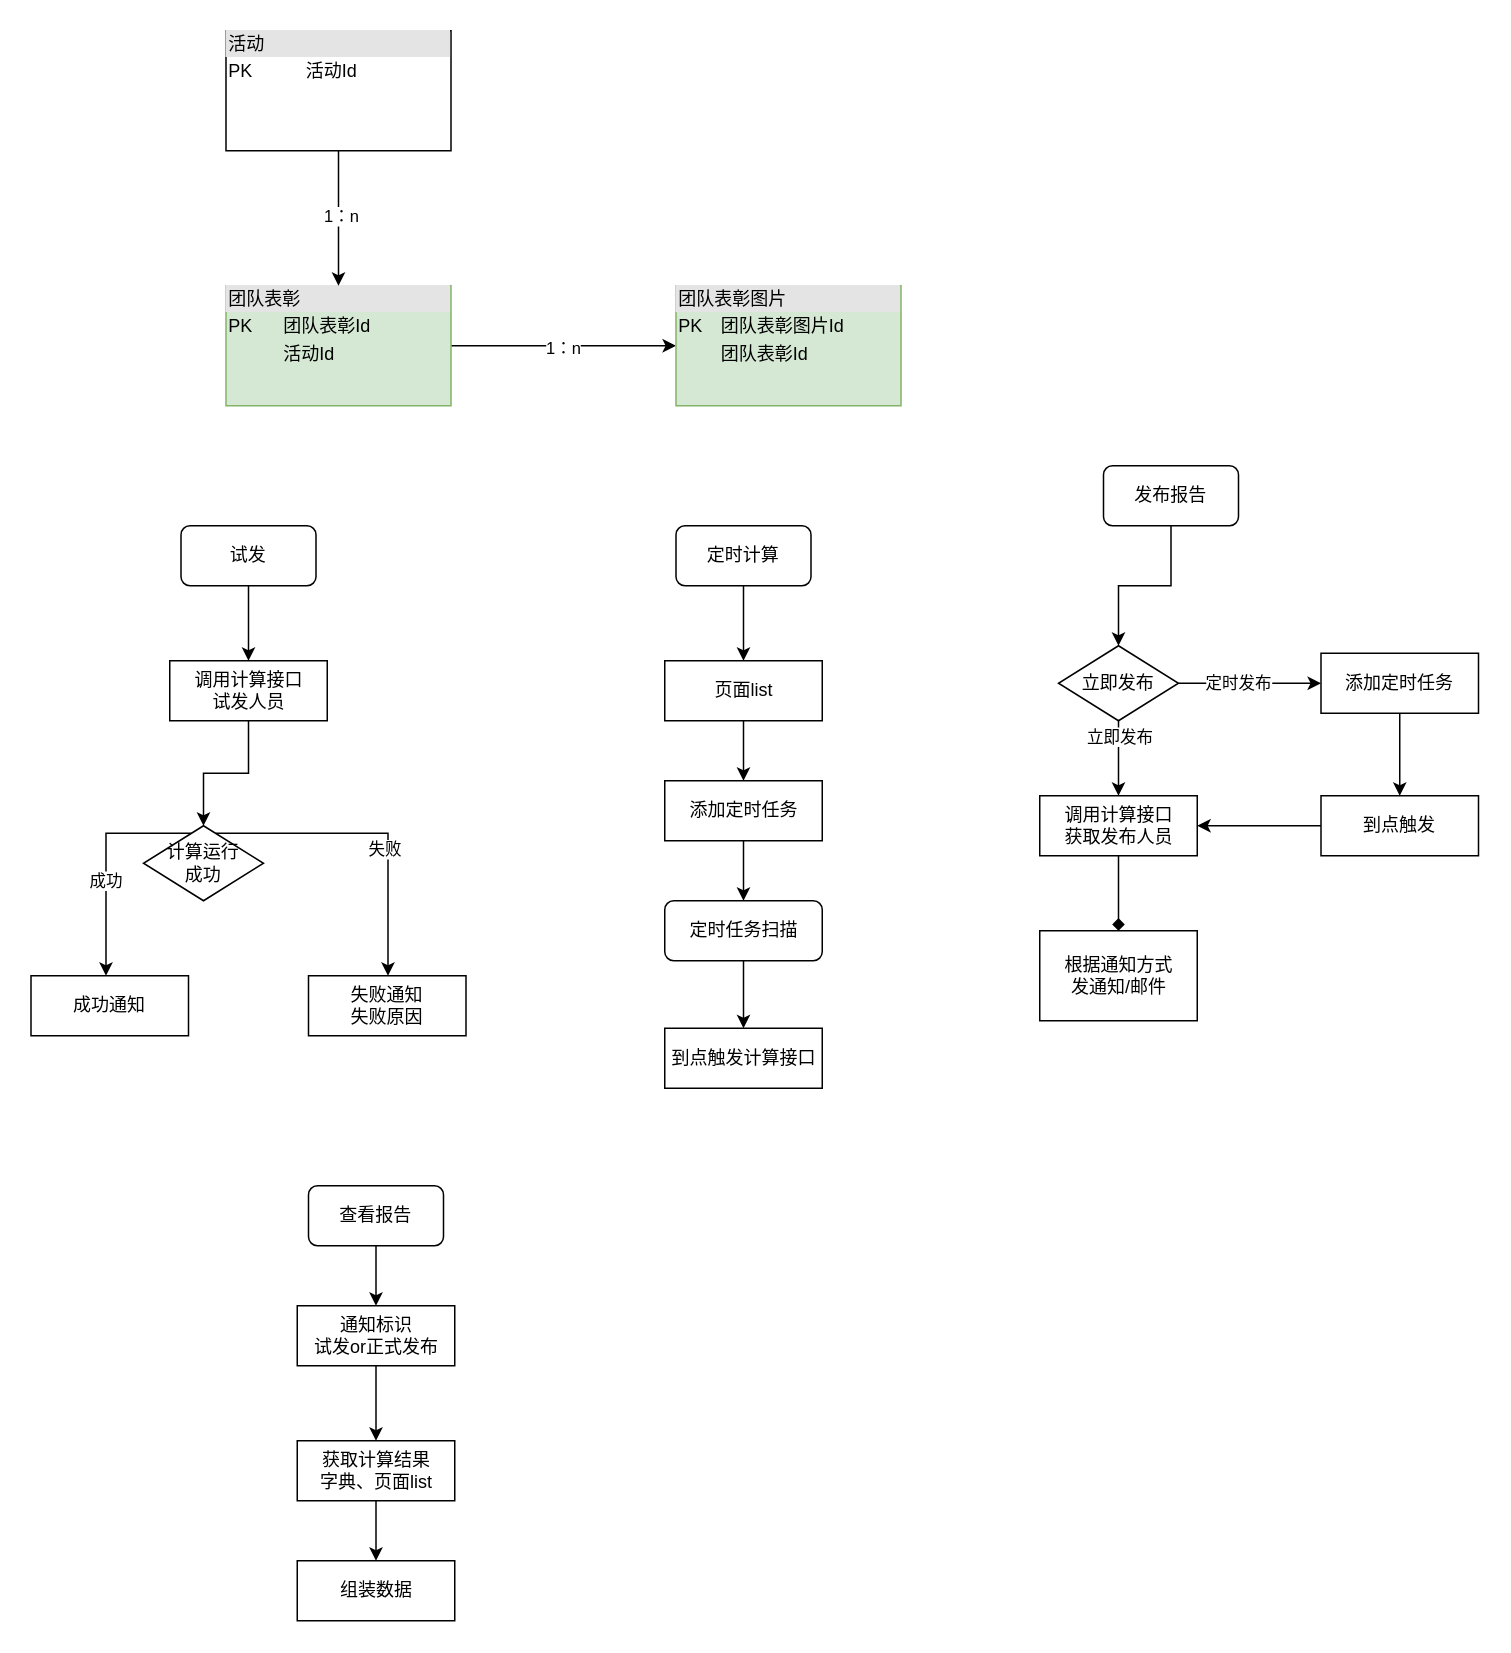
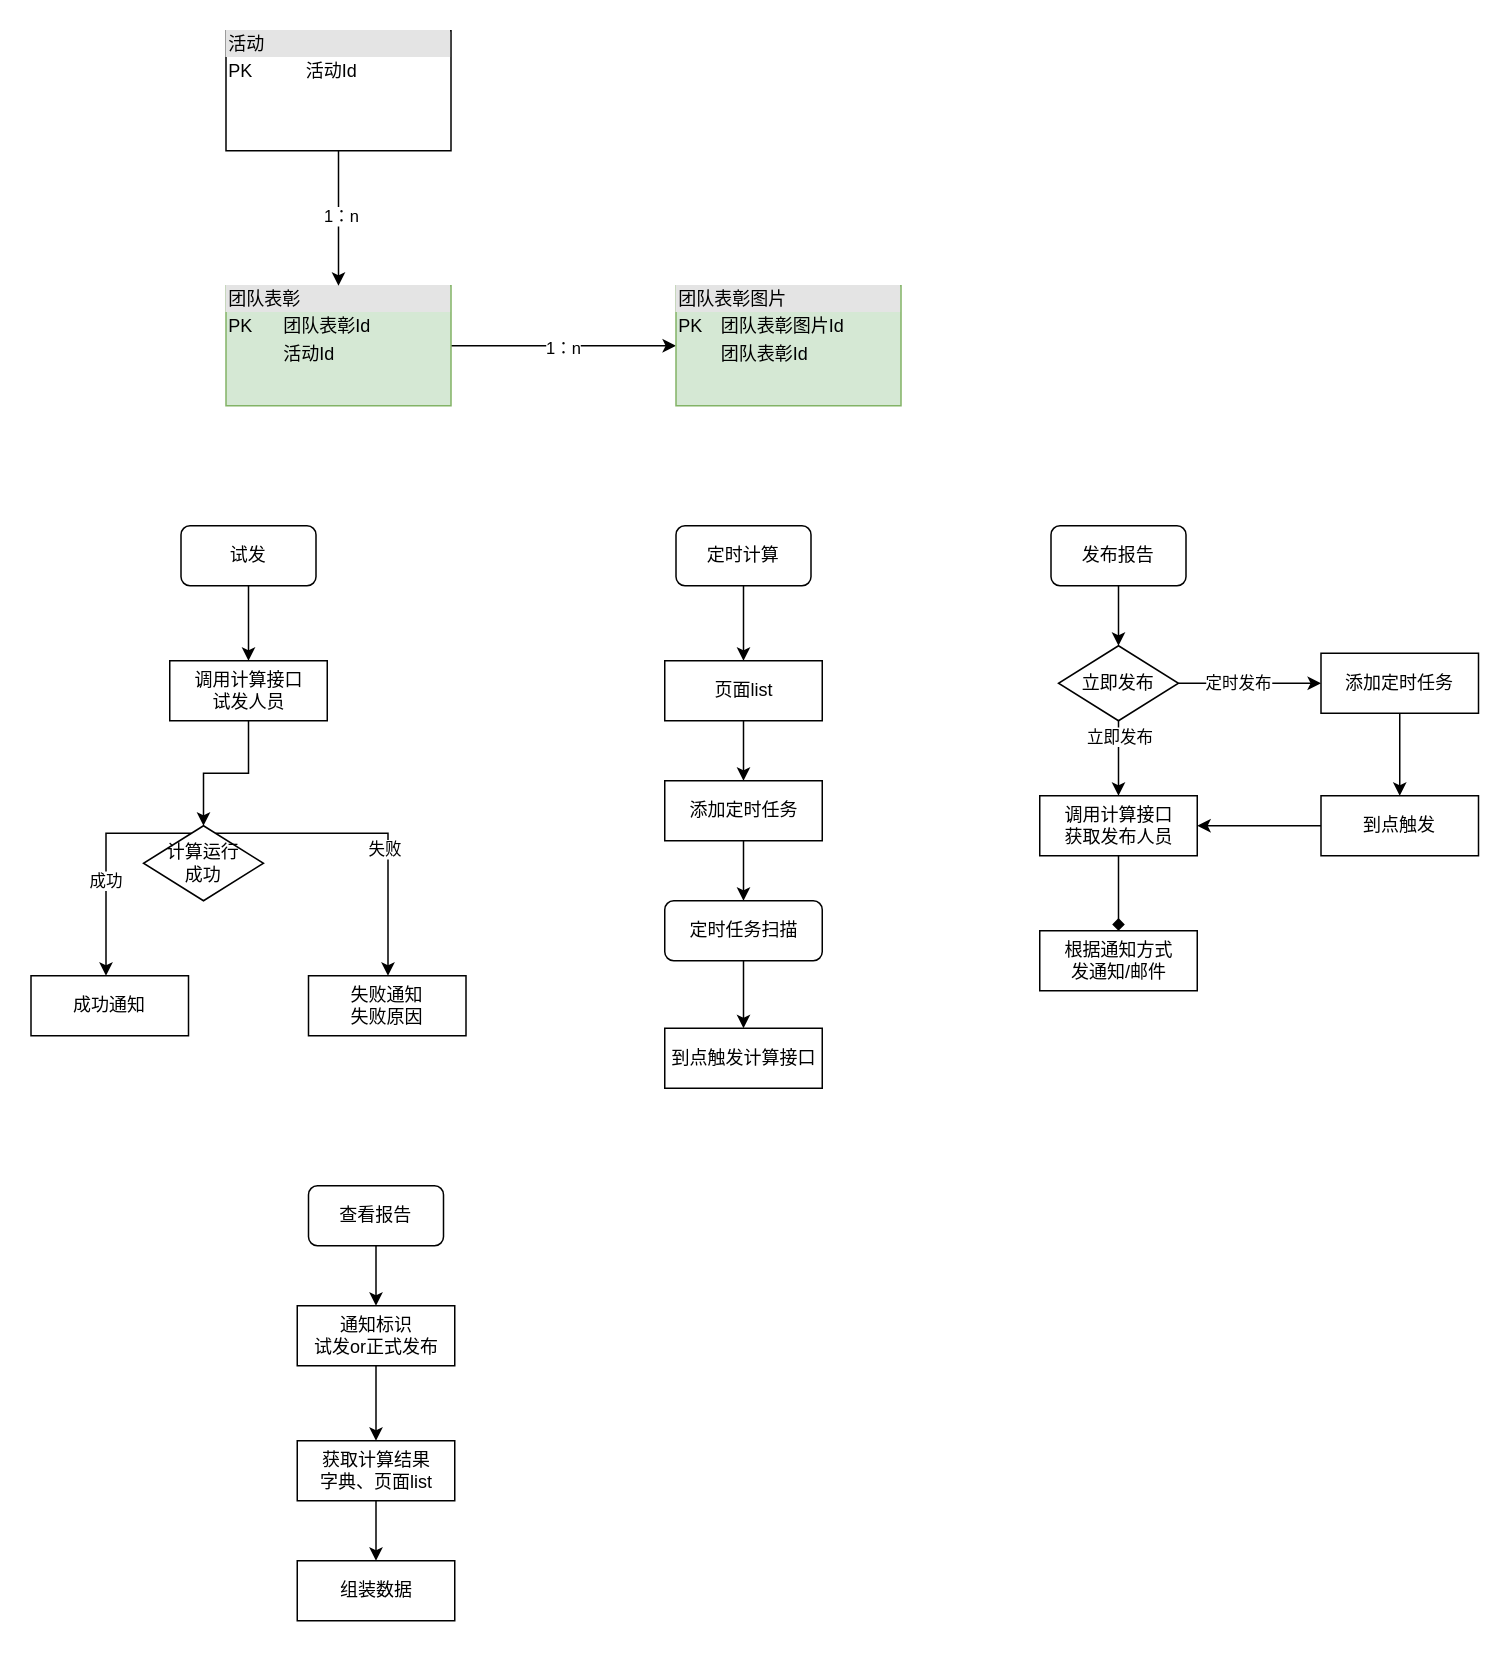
(1171, 496) -> (1118, 556)
(1118, 976) -> (1118, 961)
